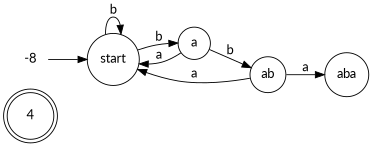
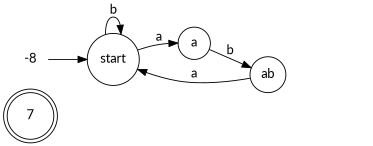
(159, 37) -> (159, 37)
(166, 61) -> none
(347, 75) -> none
(31, 116) -> (31, 116)
